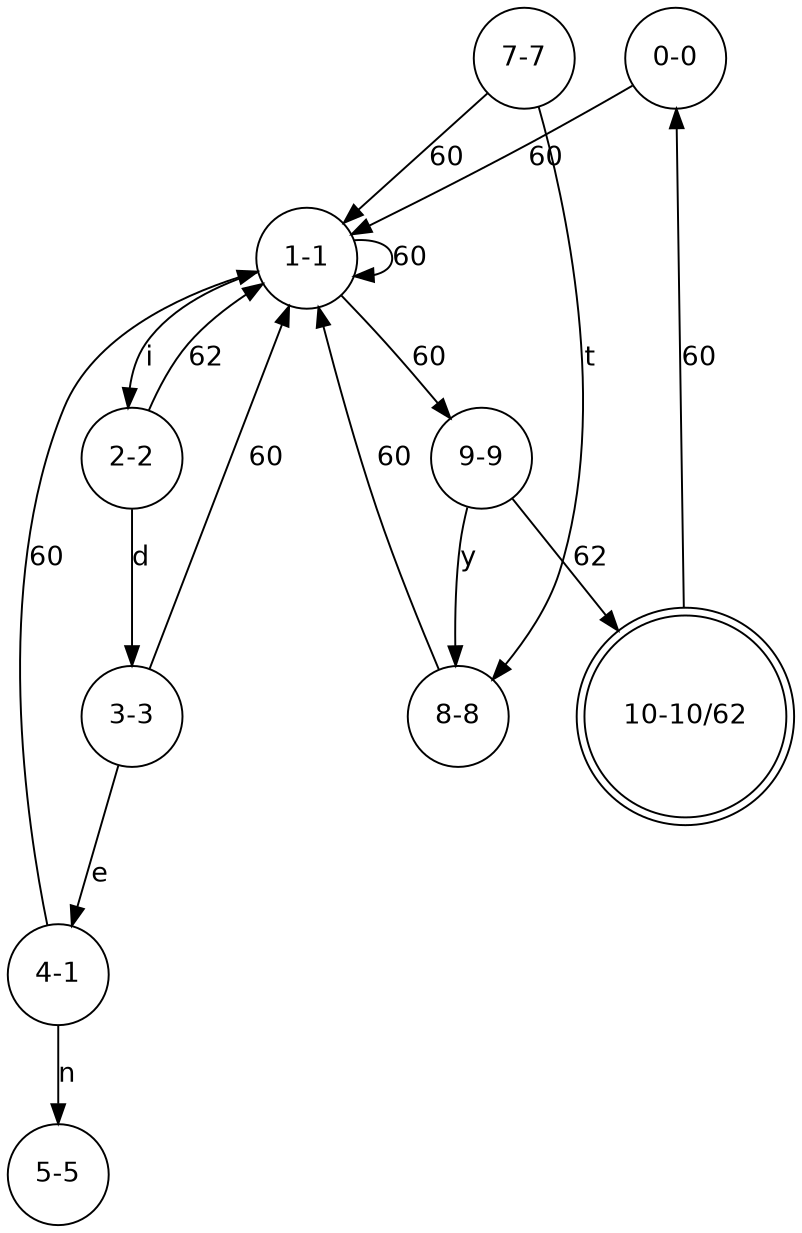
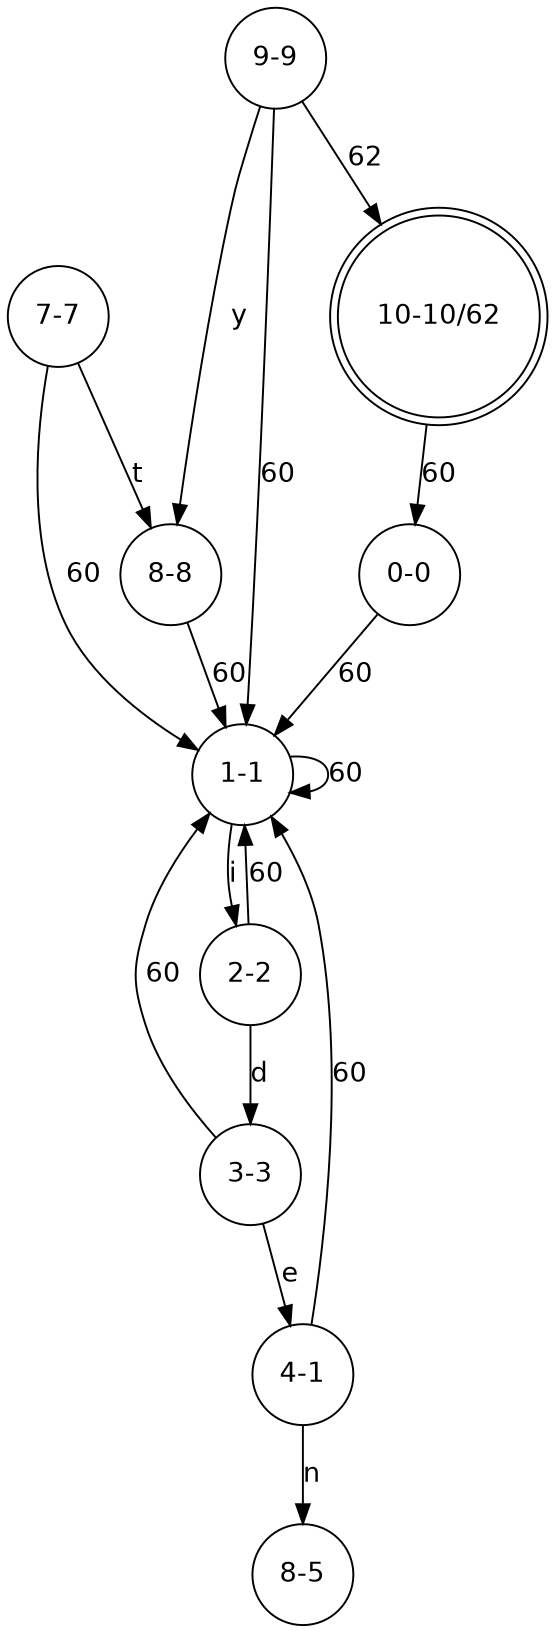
(391, 348) -> (262, 407)
(207, 358) -> (267, 875)
(58, 1175) -> (303, 1575)
